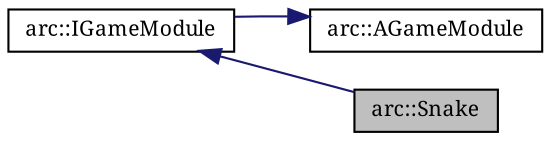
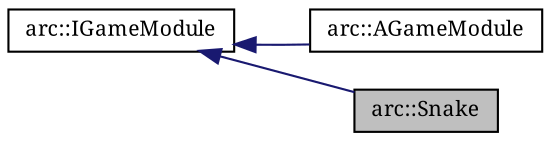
(261, 16) -> (283, 45)
